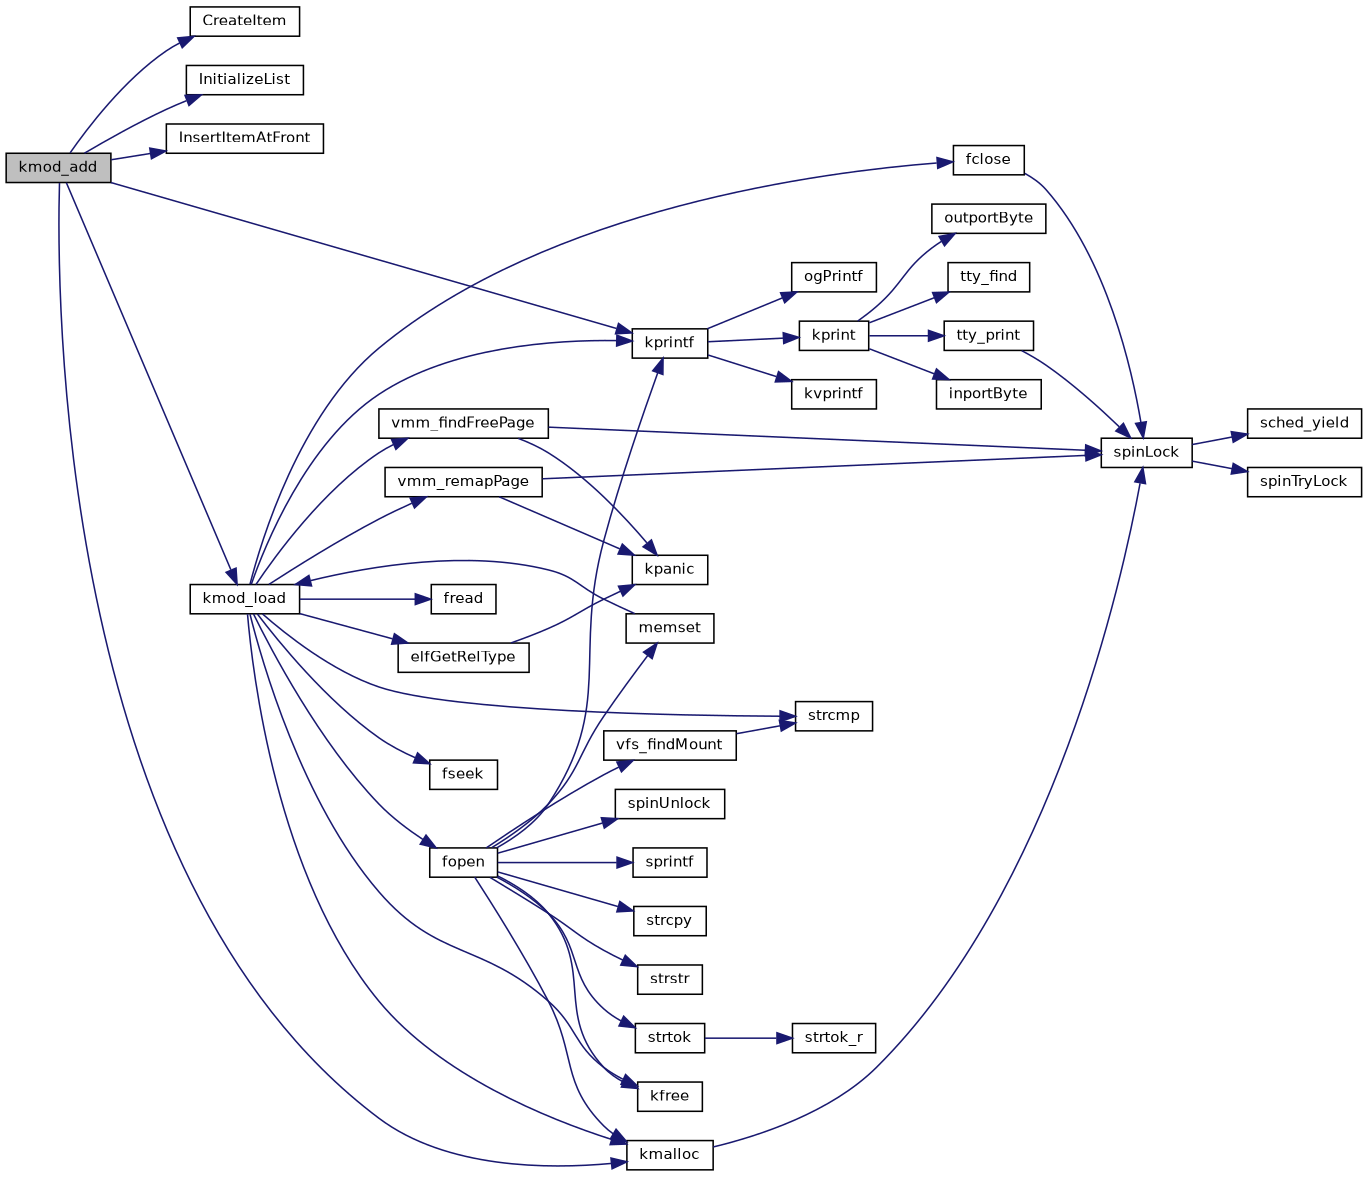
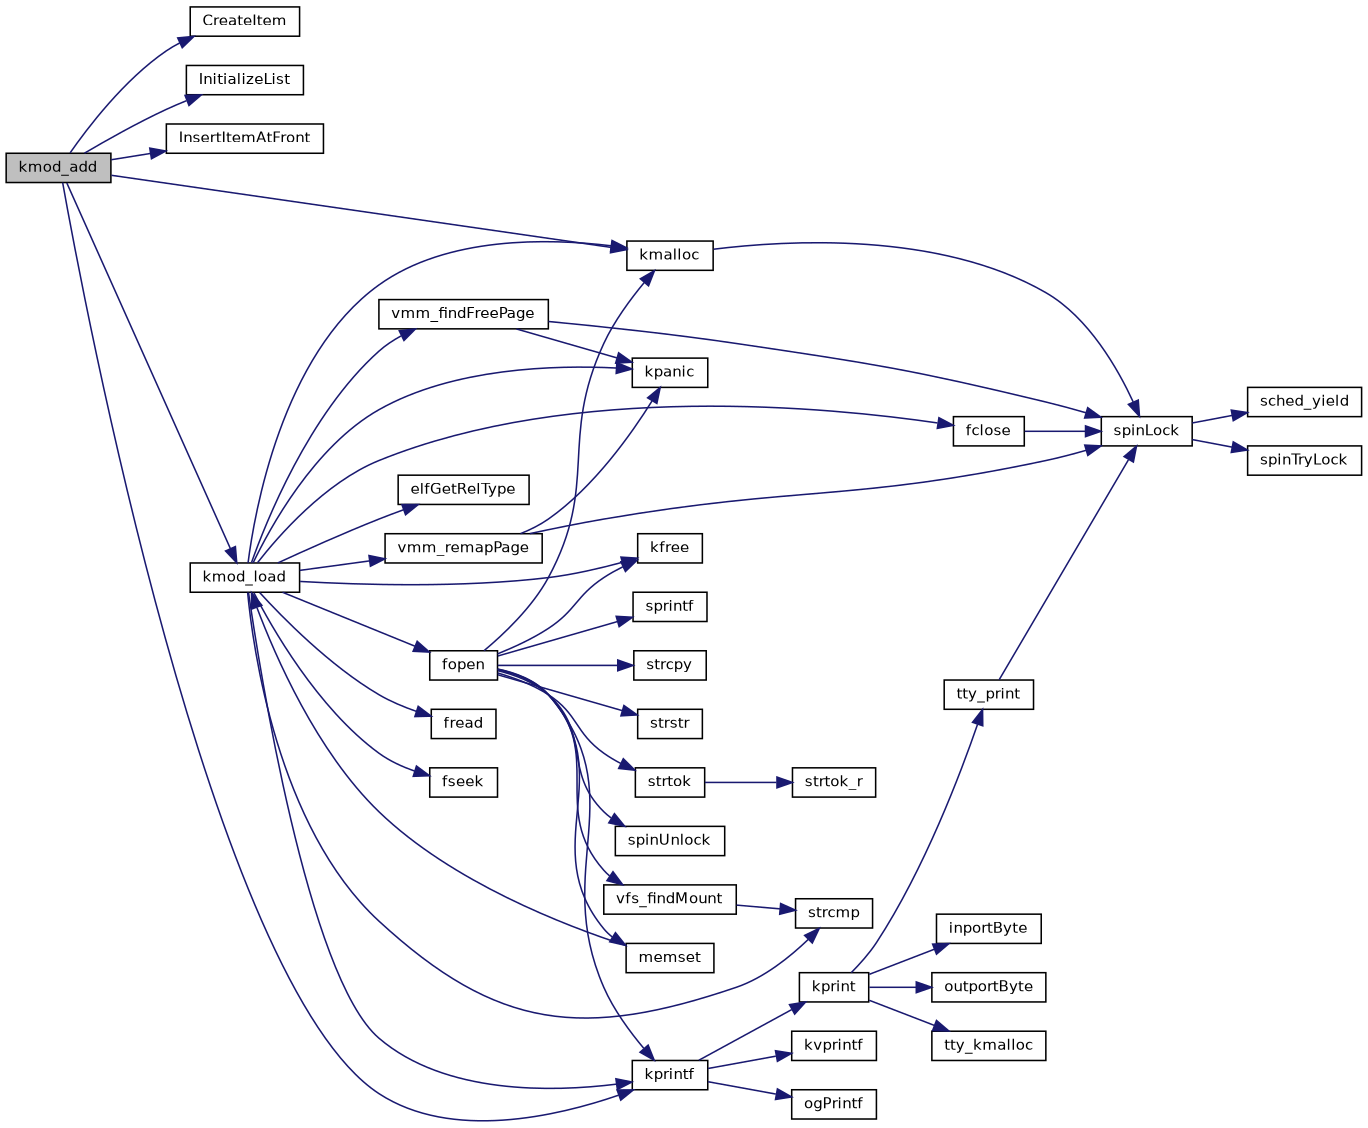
(989, 277) -> (989, 1046)
(567, 619) -> (398, 400)
